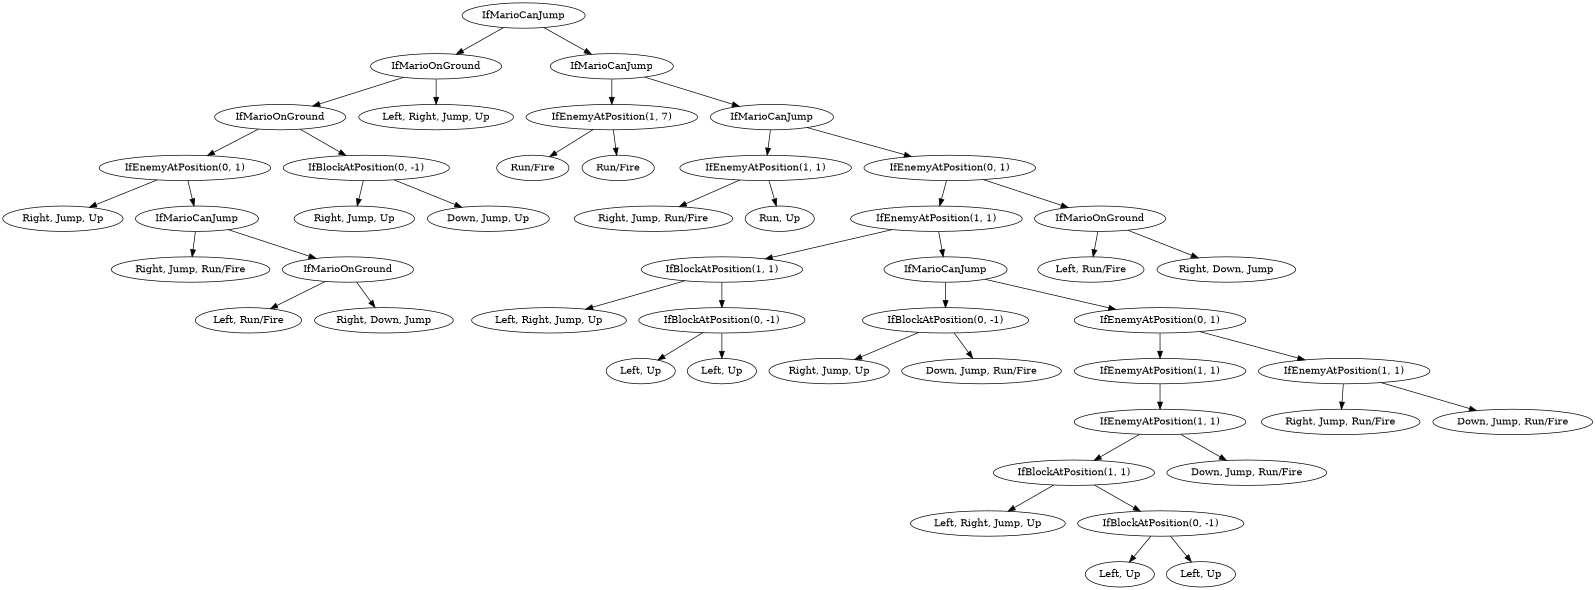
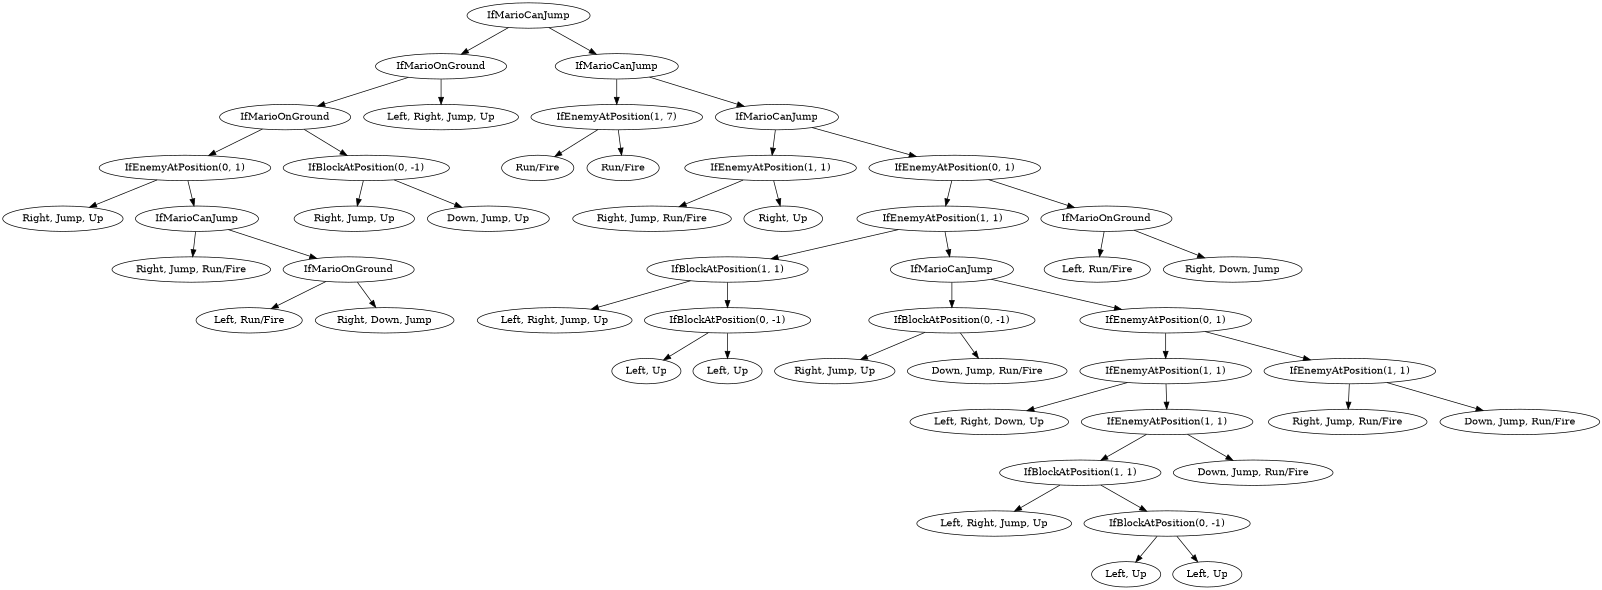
(780, 219) -> (783, 219)
none -> (989, 422)
